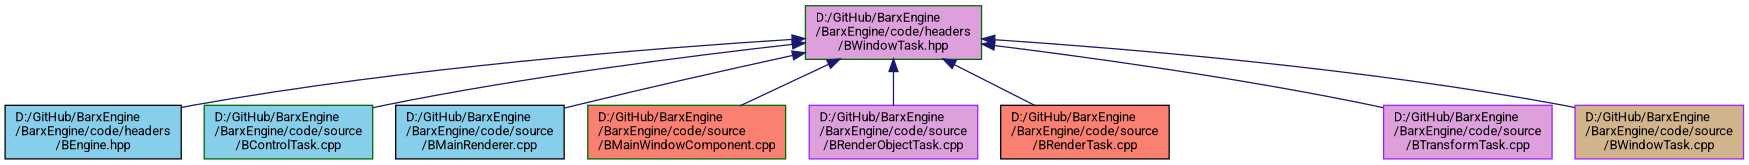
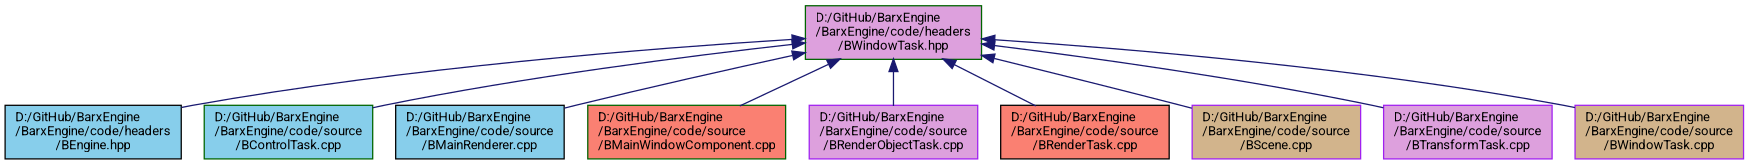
none -> (1276, 132)
